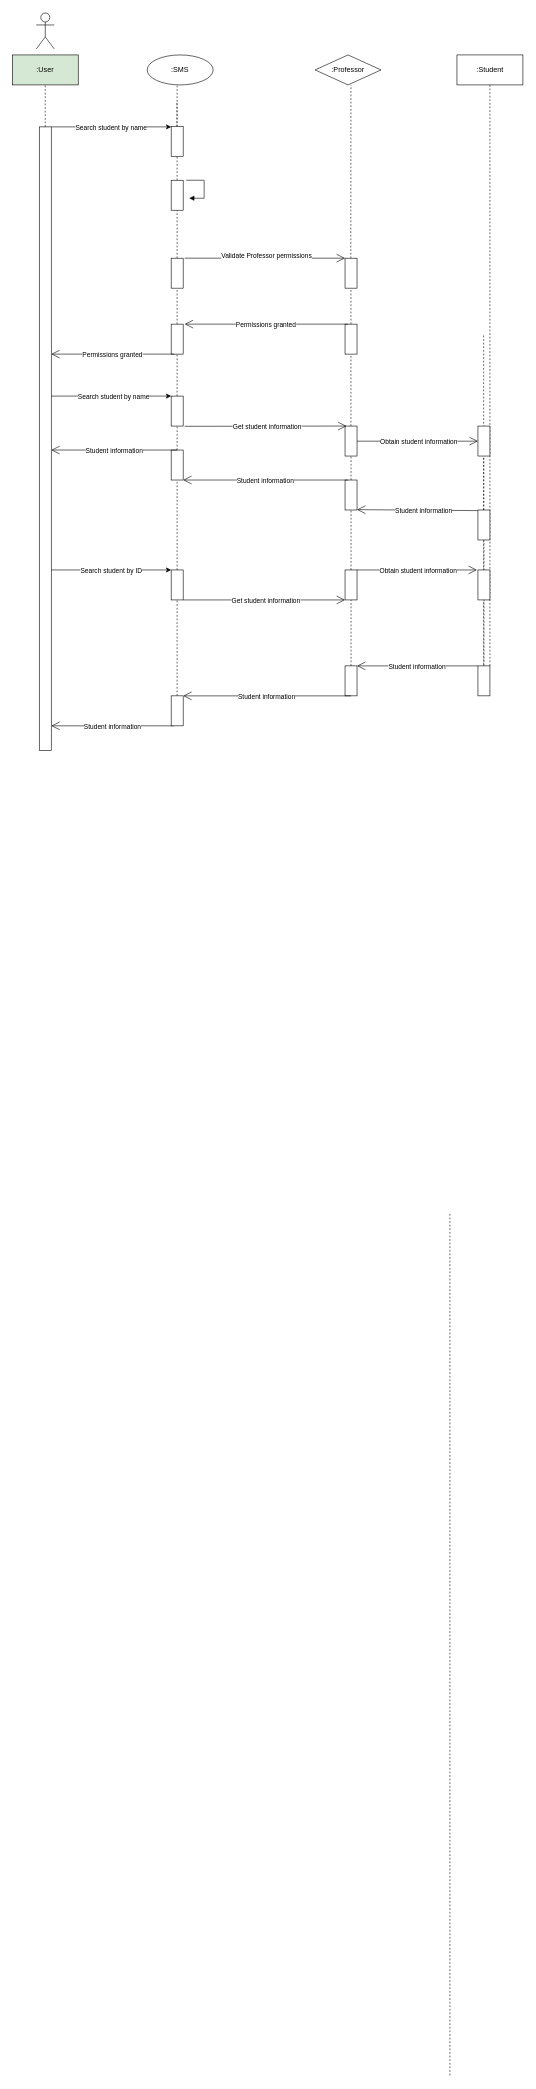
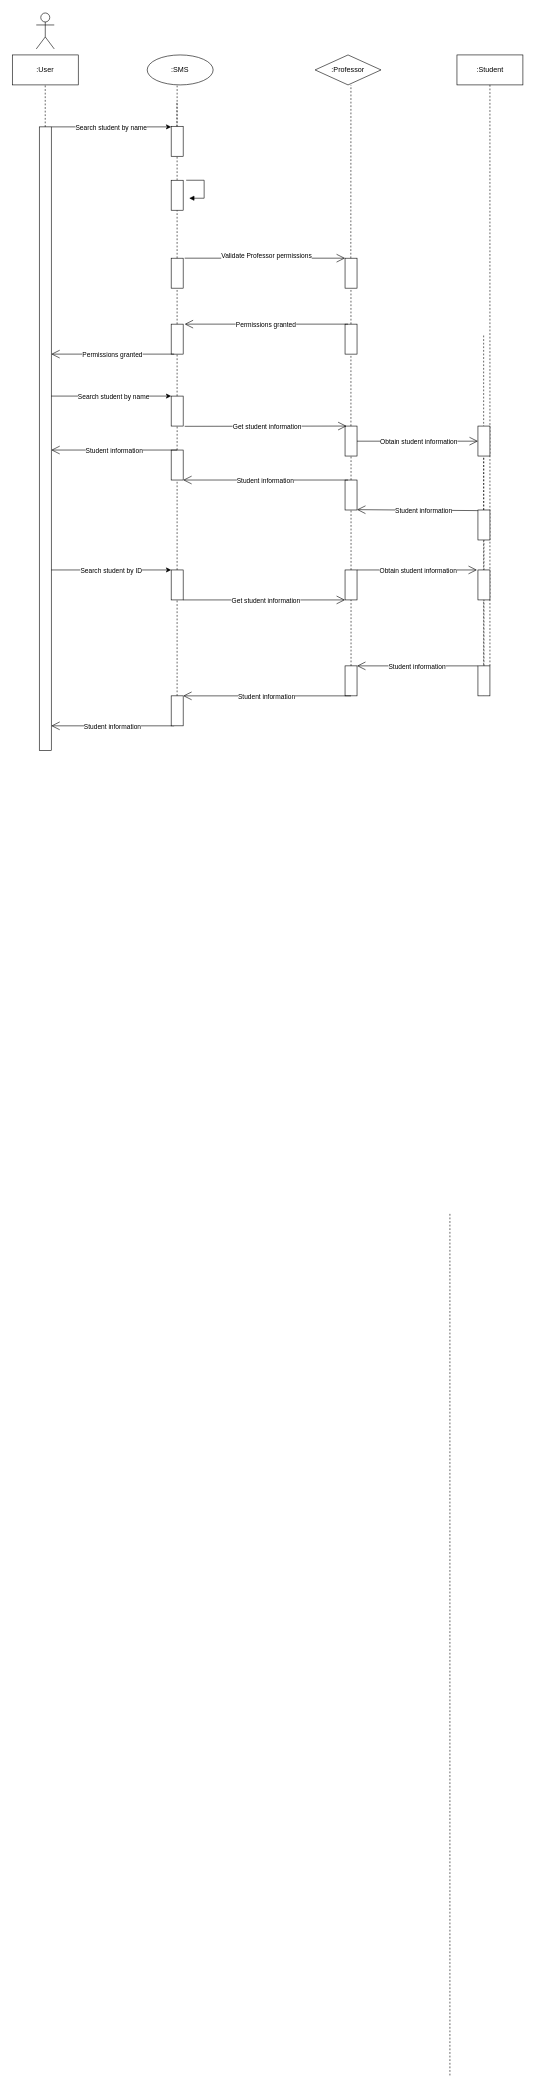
(45, 69) -> (45, 69)
